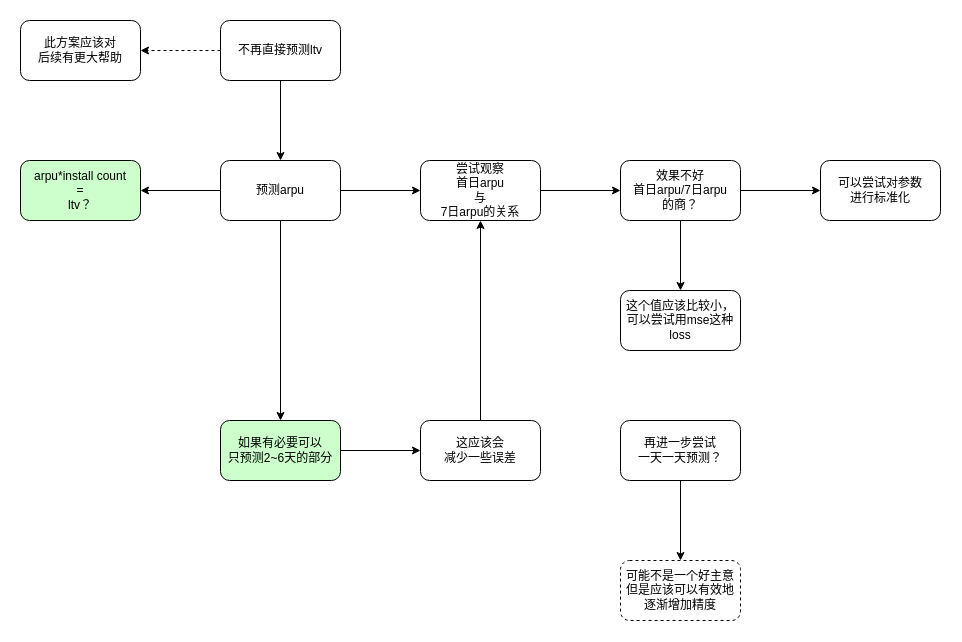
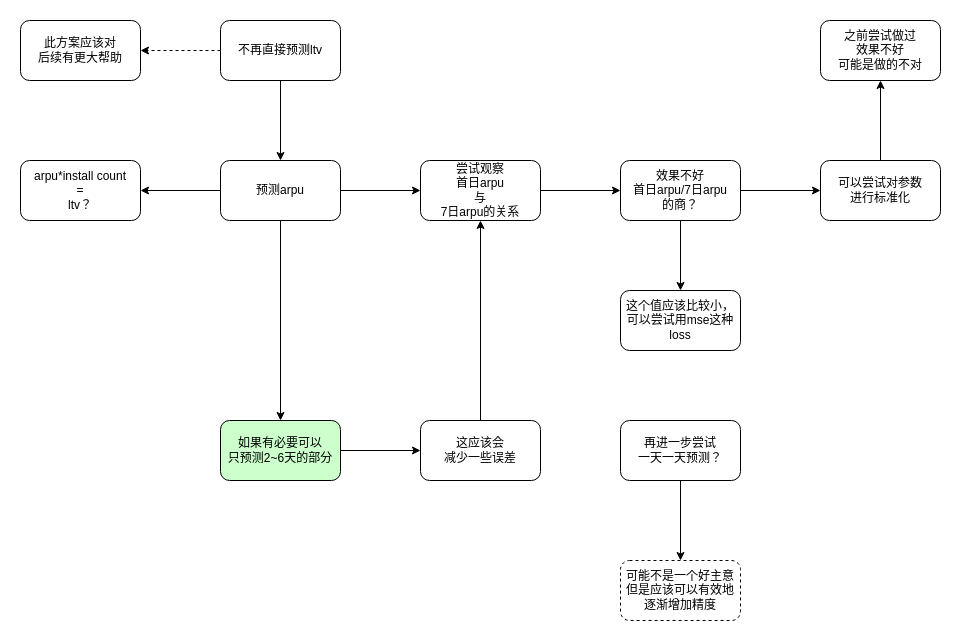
none -> (881, 51)
none -> (881, 124)
(81, 191) -> (81, 191)
